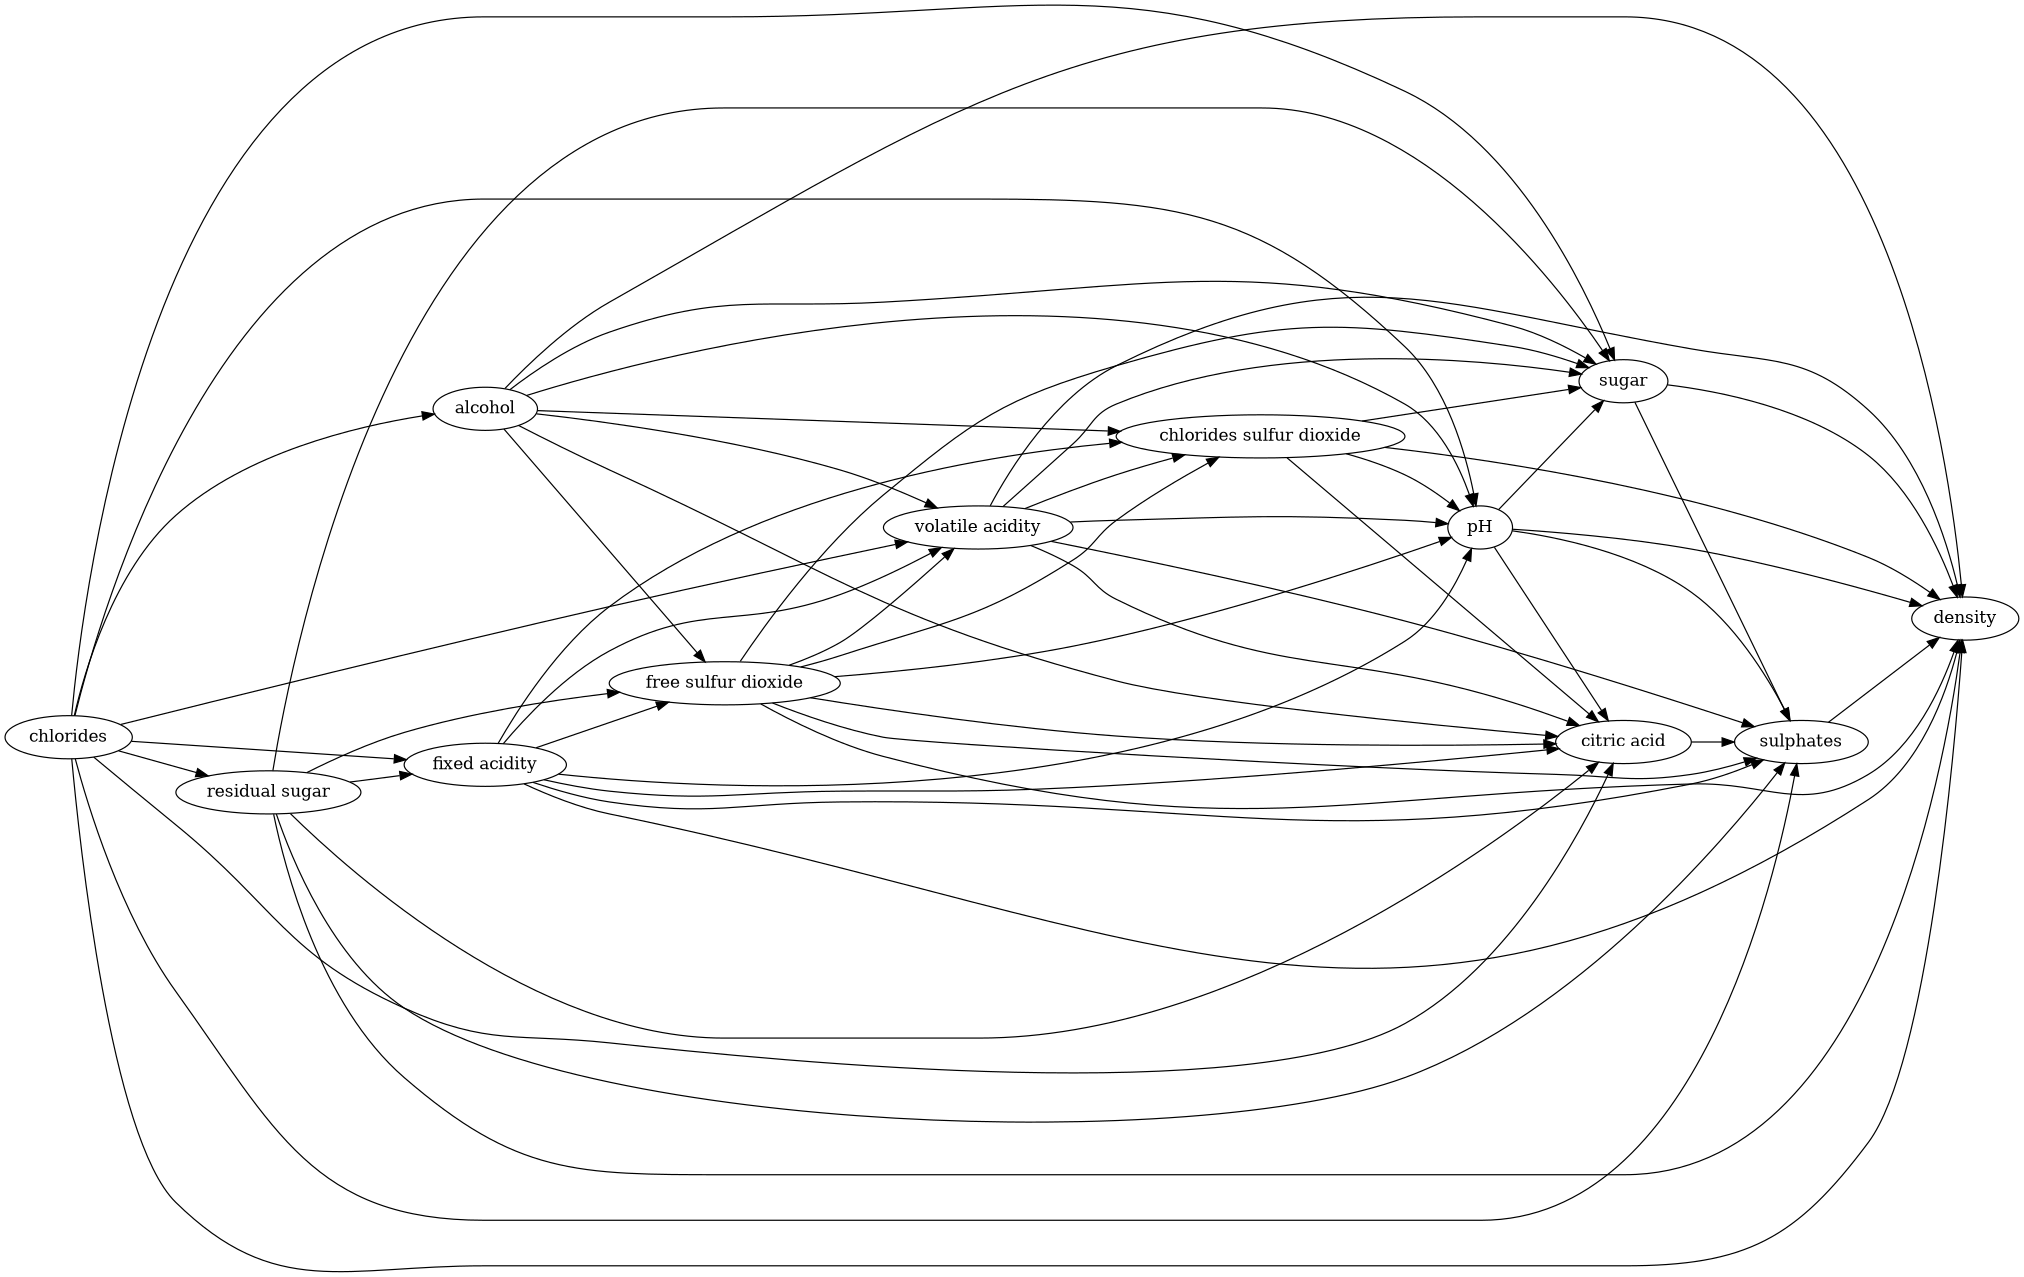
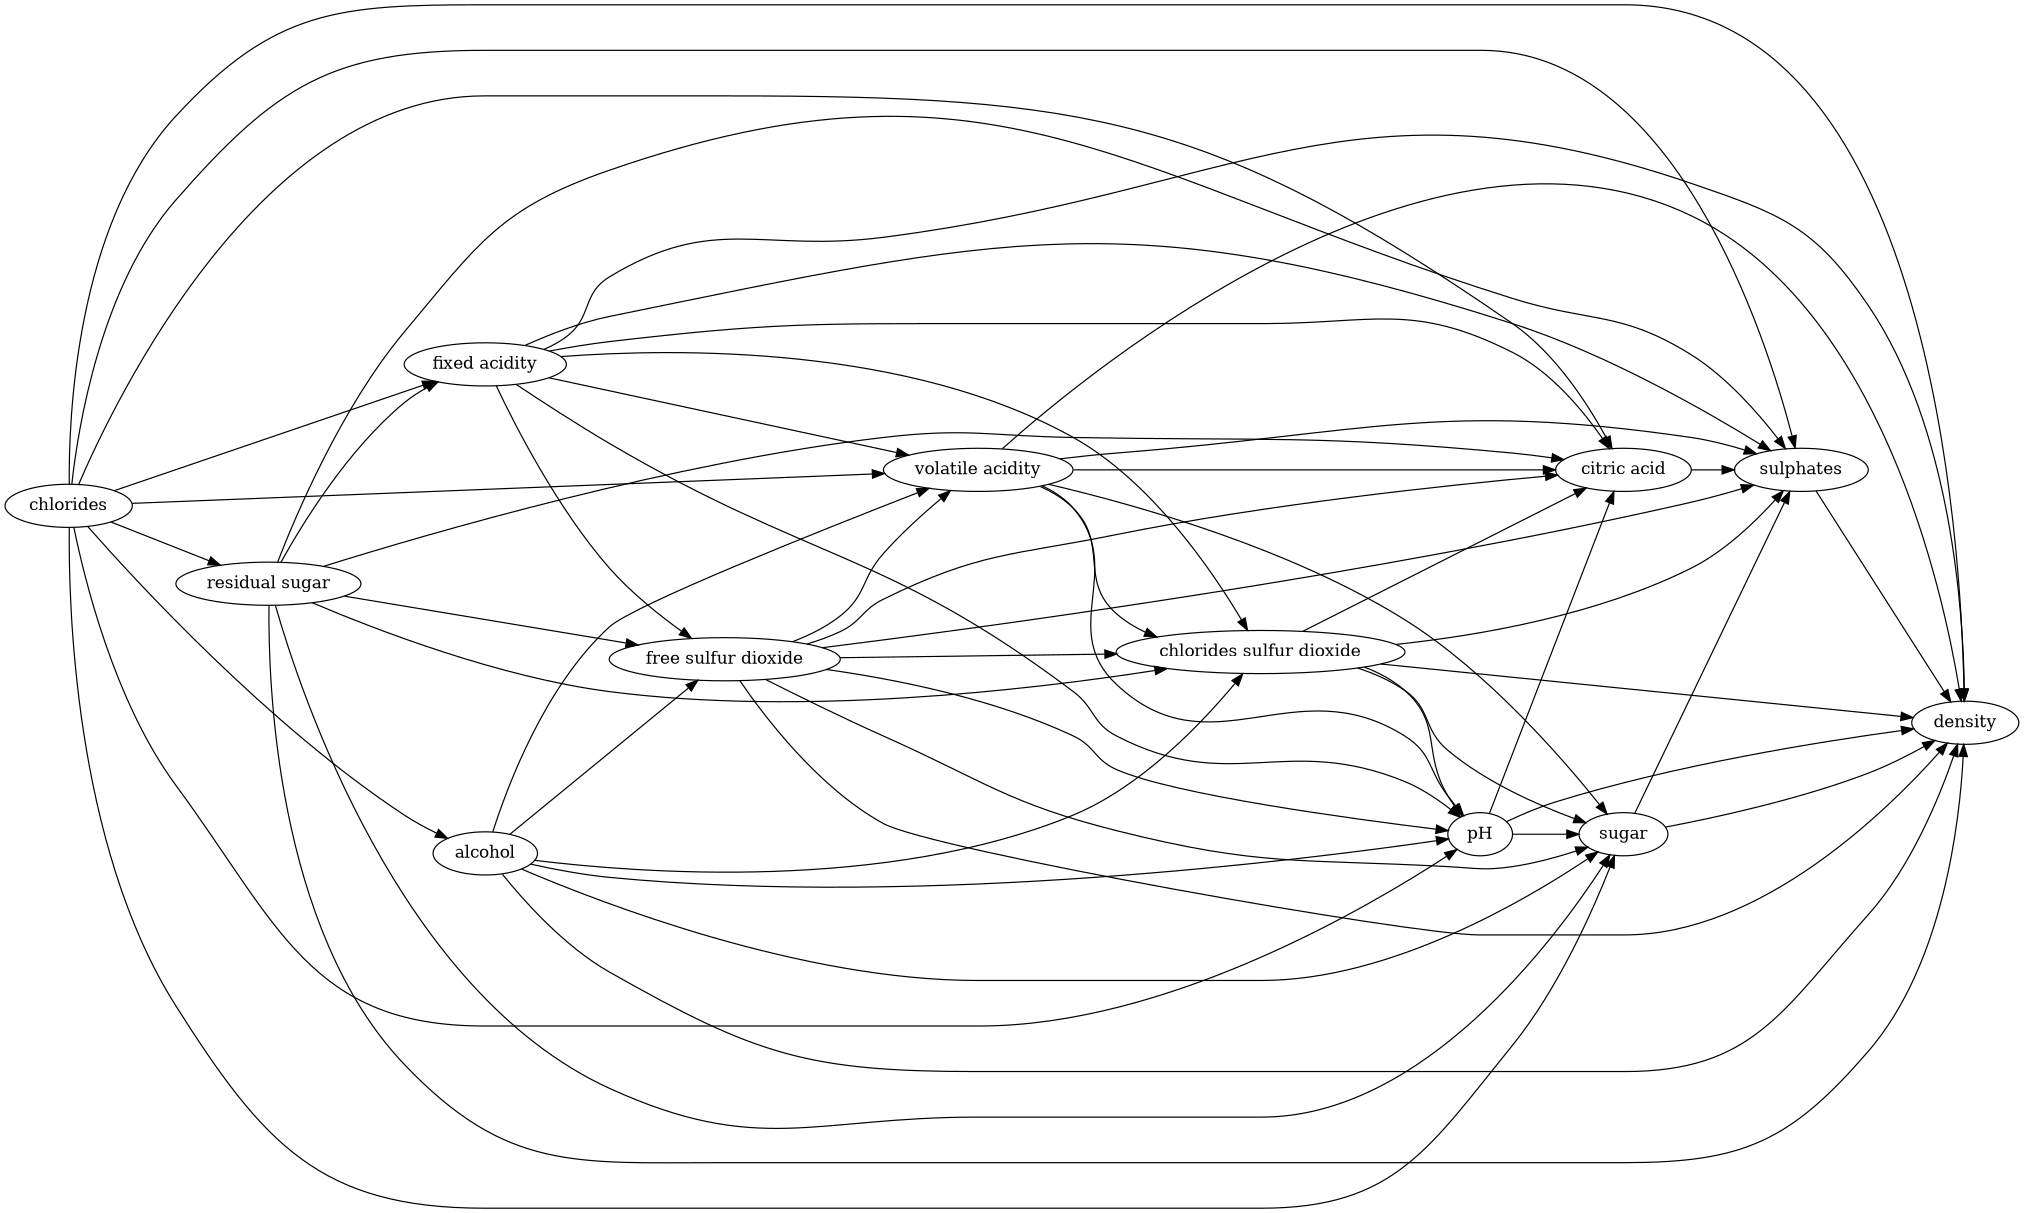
(1674, 582) -> (1599, 604)
(986, 642) -> none
none -> (727, 700)
